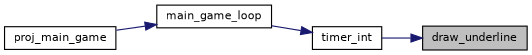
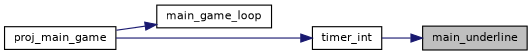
(286, 28) -> (208, 38)
(475, 38) -> (475, 38)
